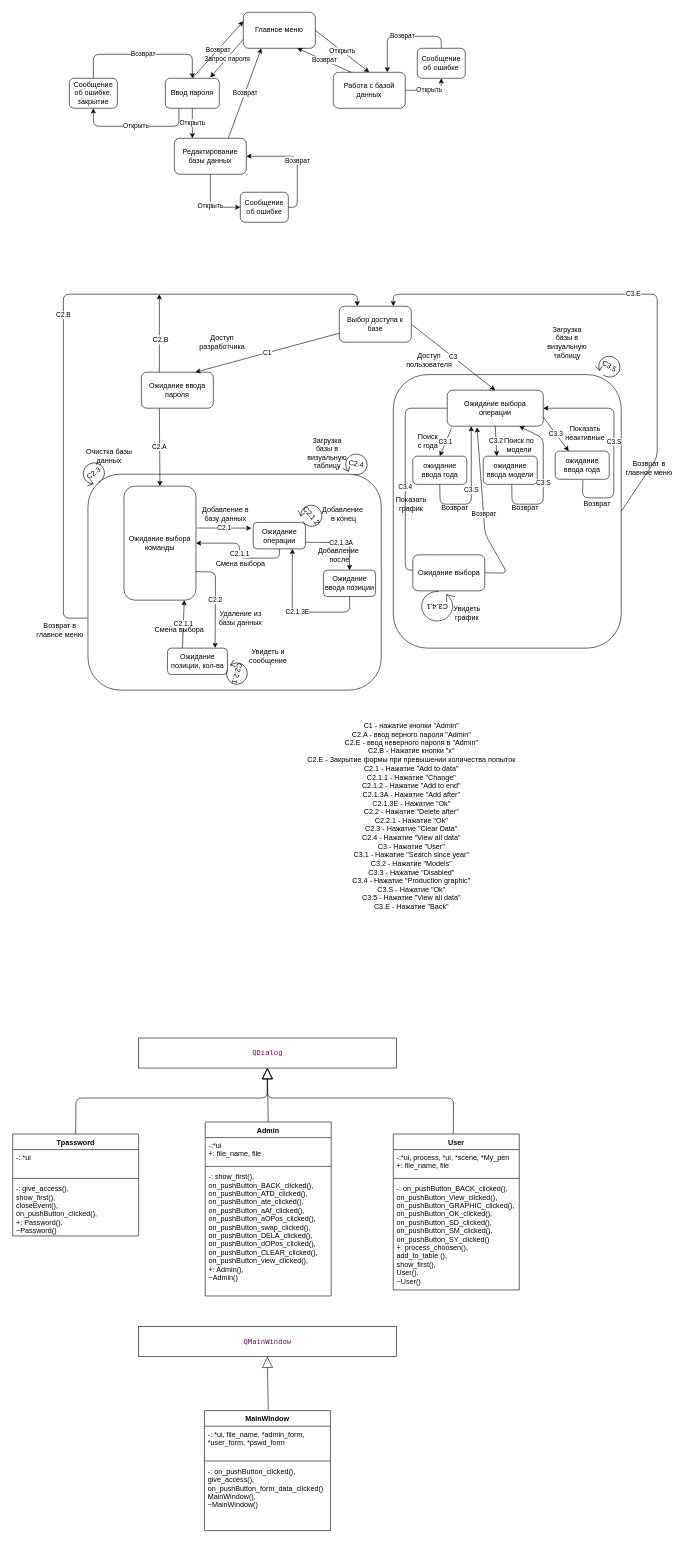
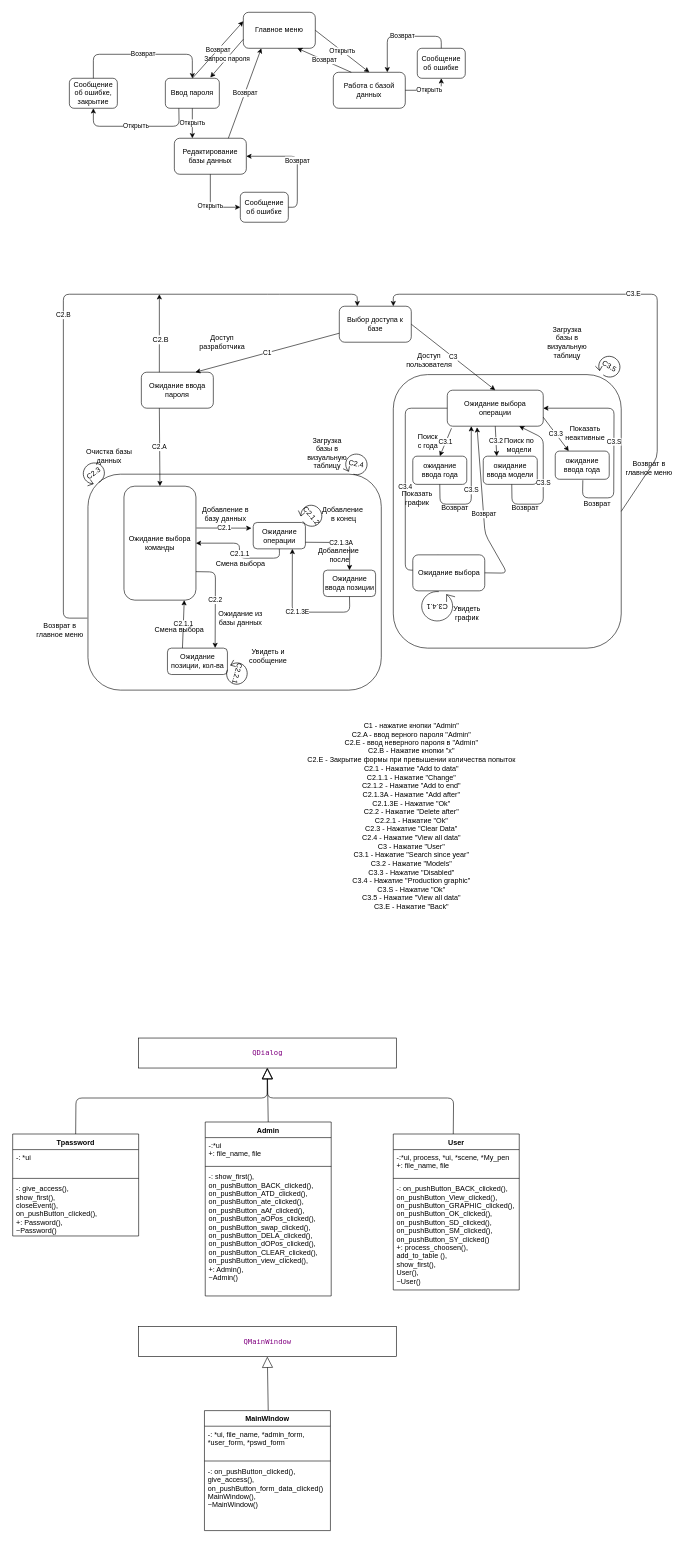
(411, 504) -> (417, 498)
(241, 618) -> (241, 618)
